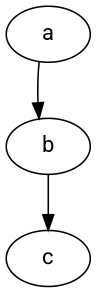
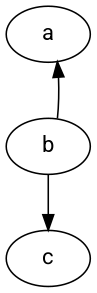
(38, 82) -> (59, 98)
